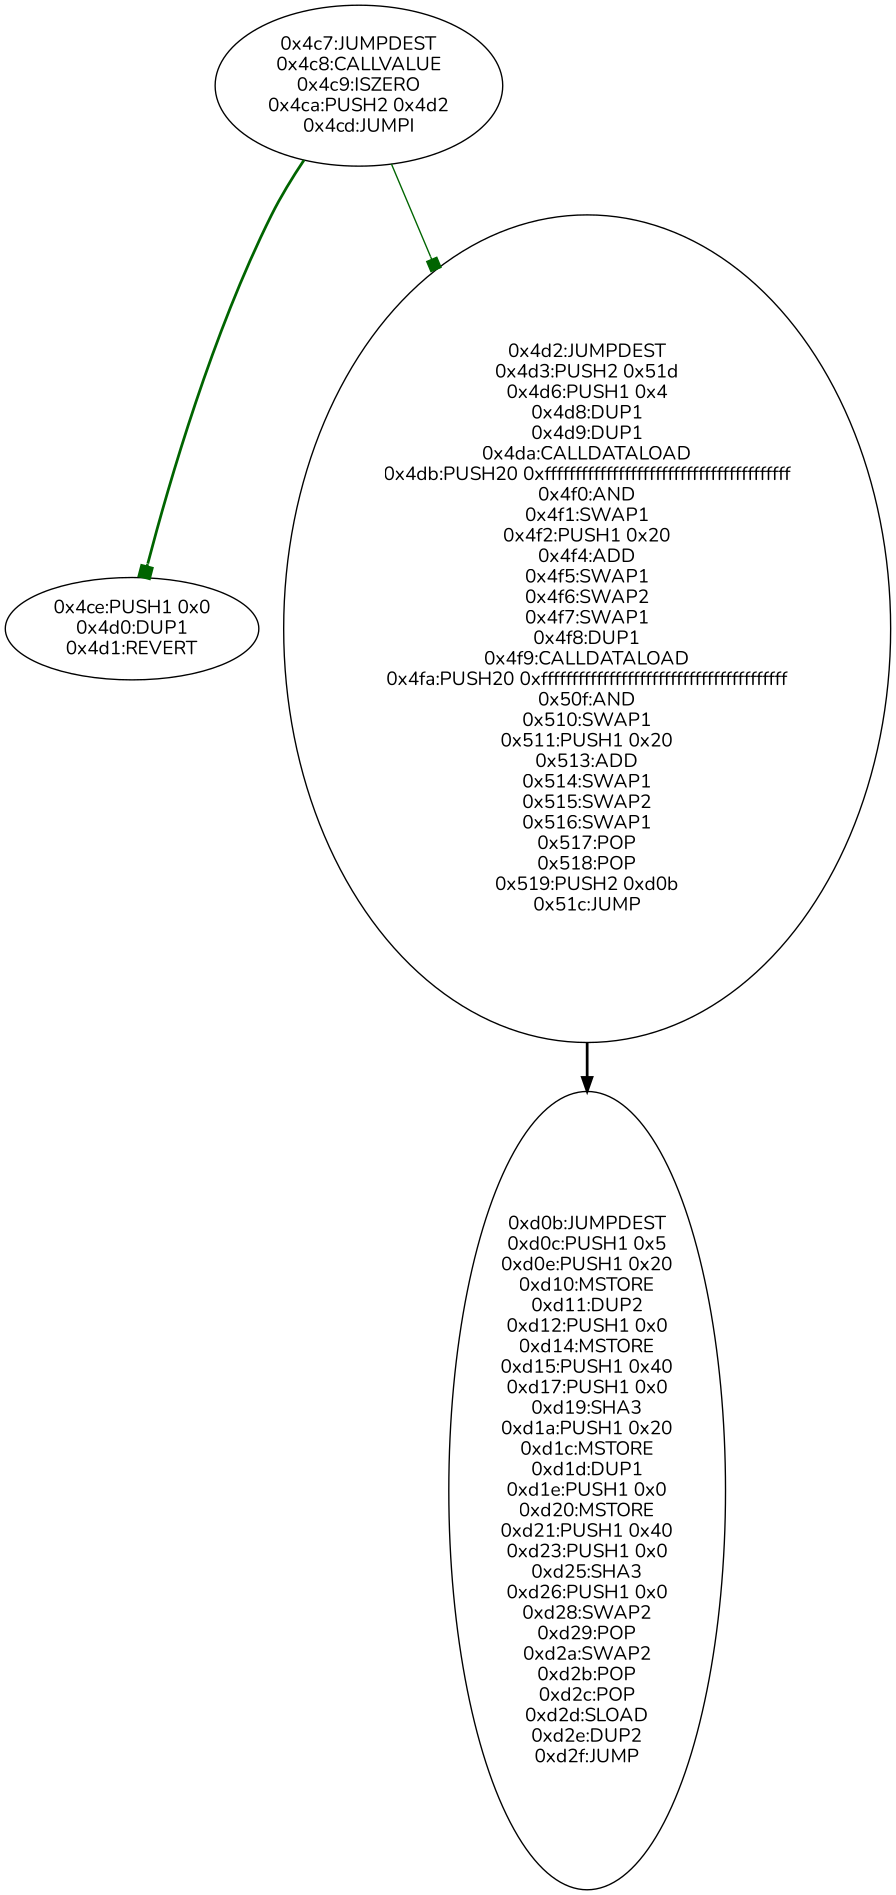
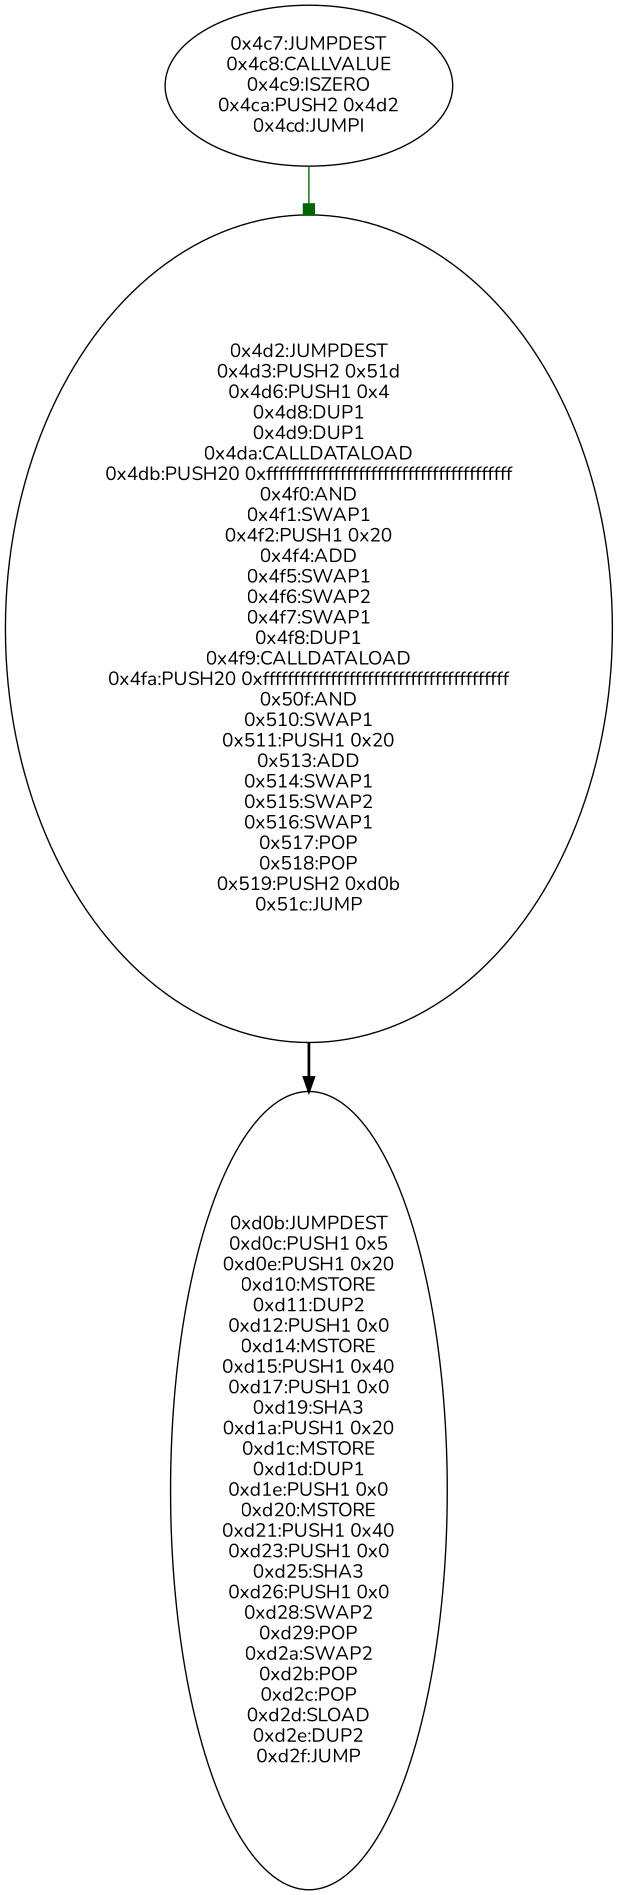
(132, 629) -> none
